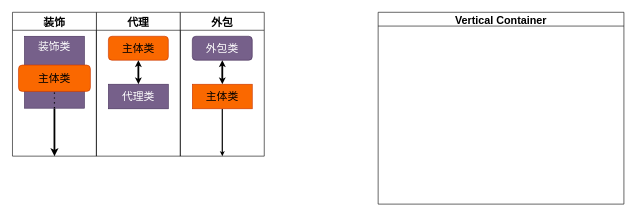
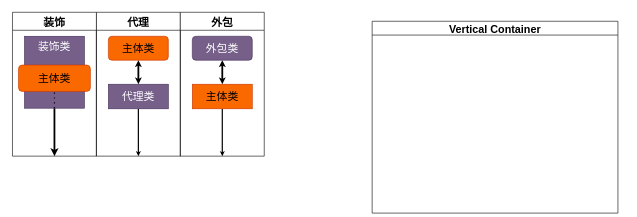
(501, 108) -> (495, 117)
none -> (138, 131)
